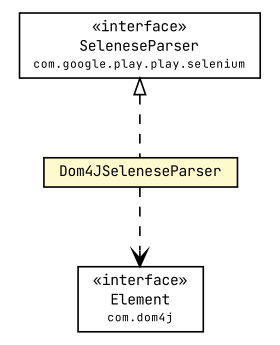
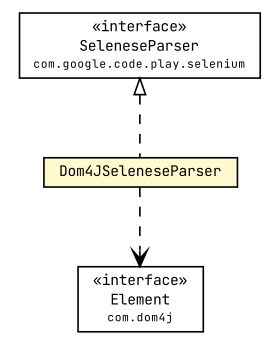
(140, 64) -> (140, 64)
